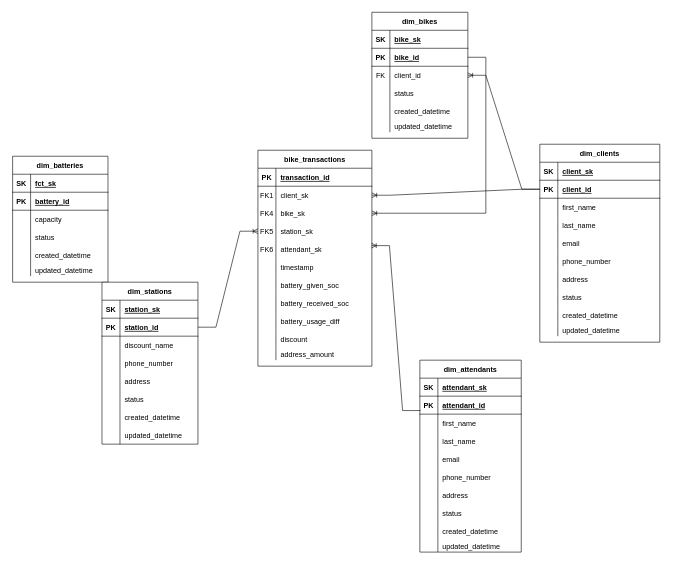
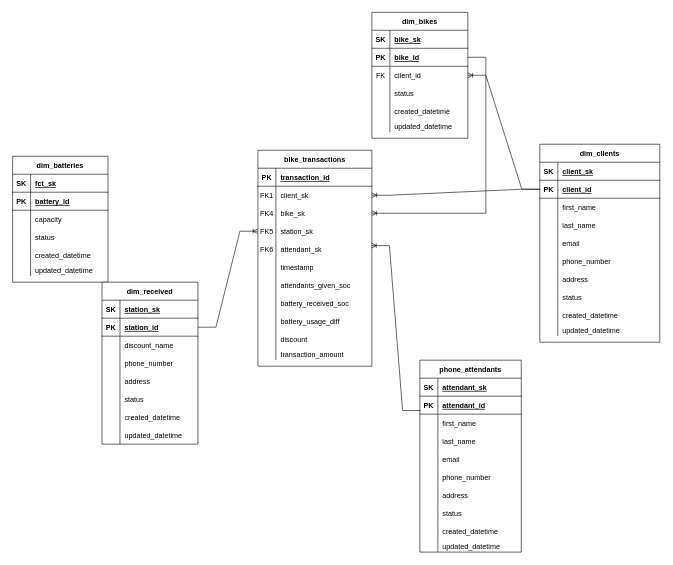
(314, 286) -> (320, 286)
(149, 292) -> (149, 292)
(308, 355) -> (316, 355)
(470, 370) -> (470, 370)
